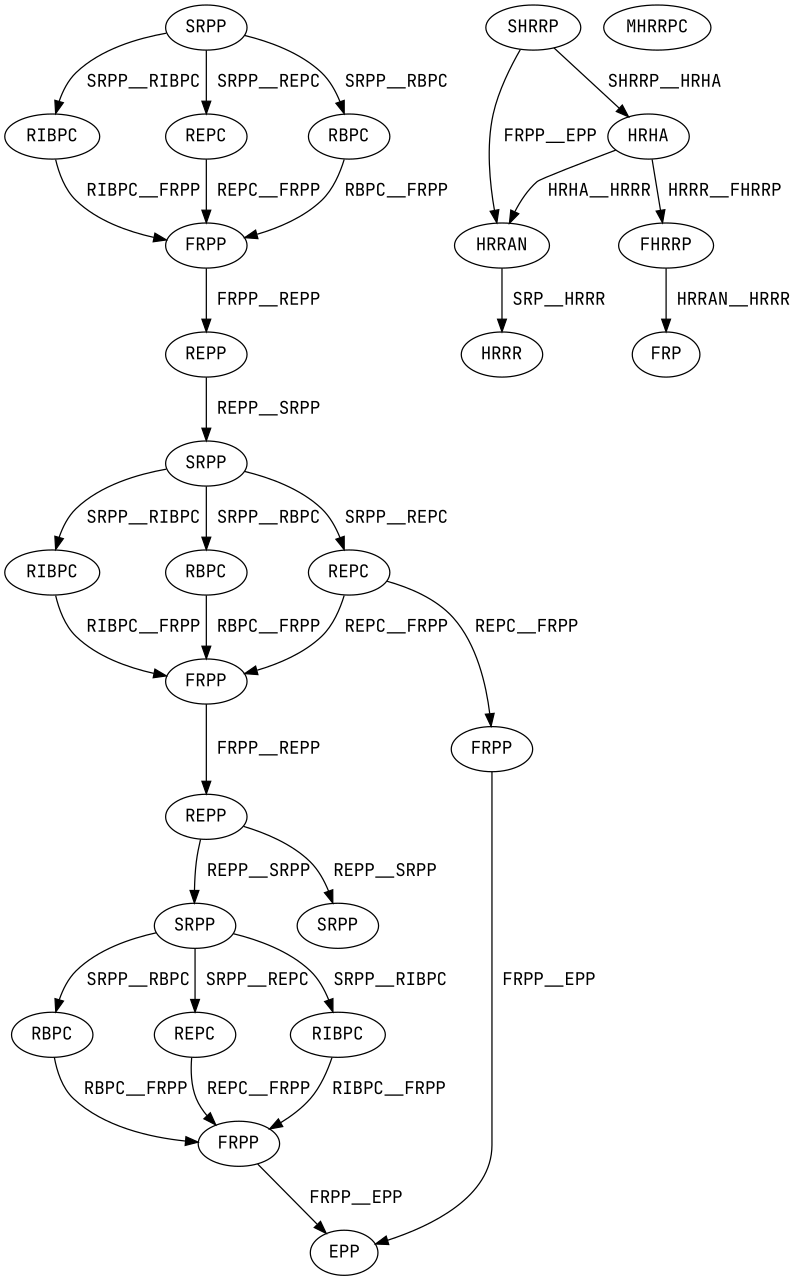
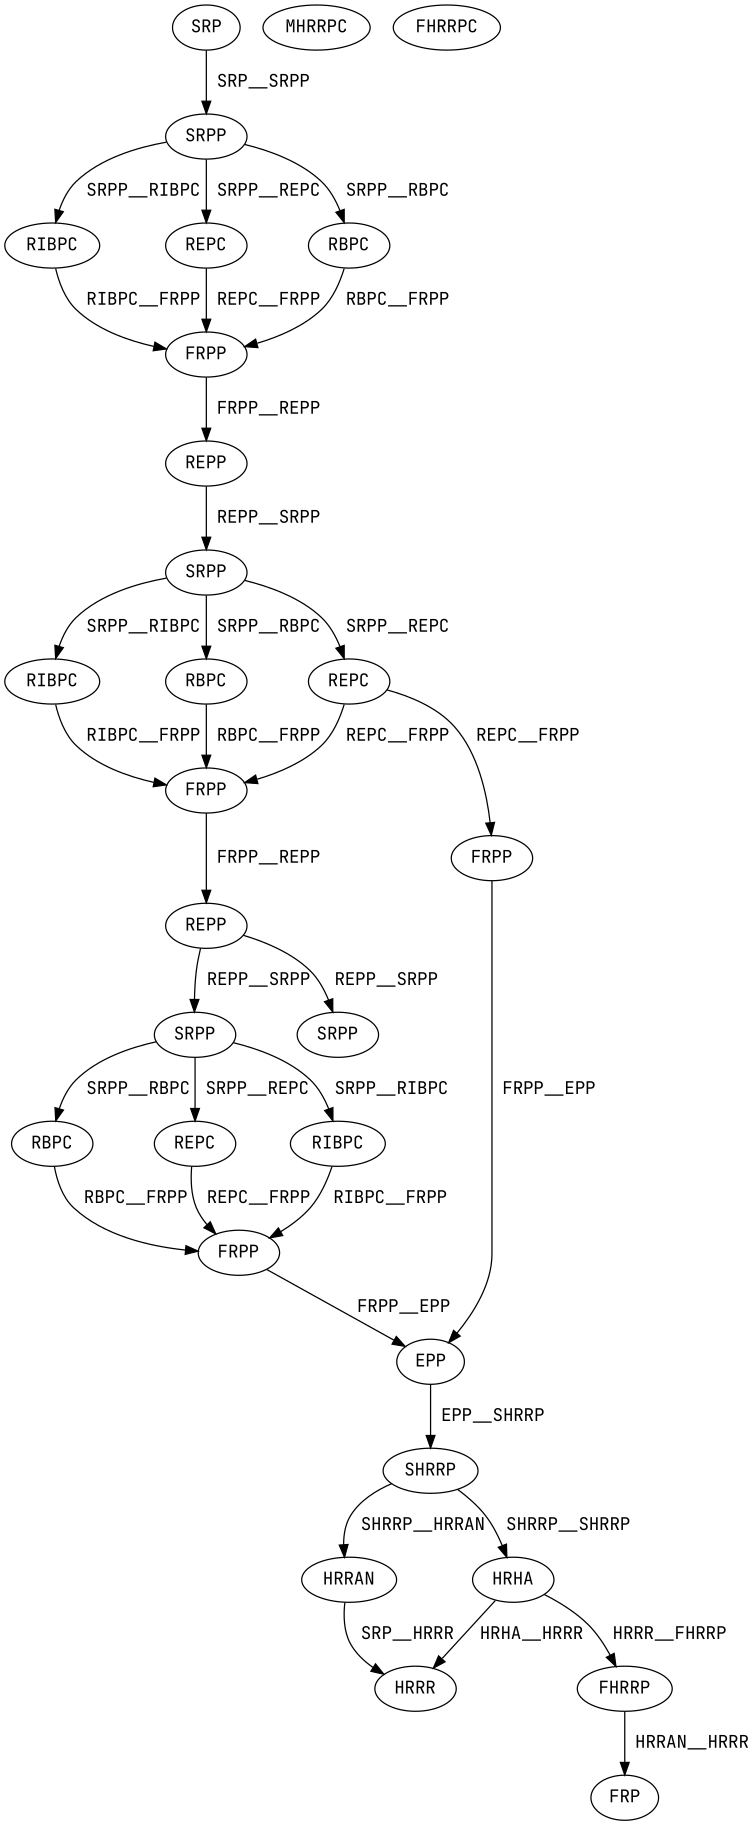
none -> (206, 28)
none -> (447, 28)
(660, 82) -> (563, 1525)
(545, 137) -> (418, 1525)
(559, 172) -> (469, 1629)
none -> (431, 1410)
